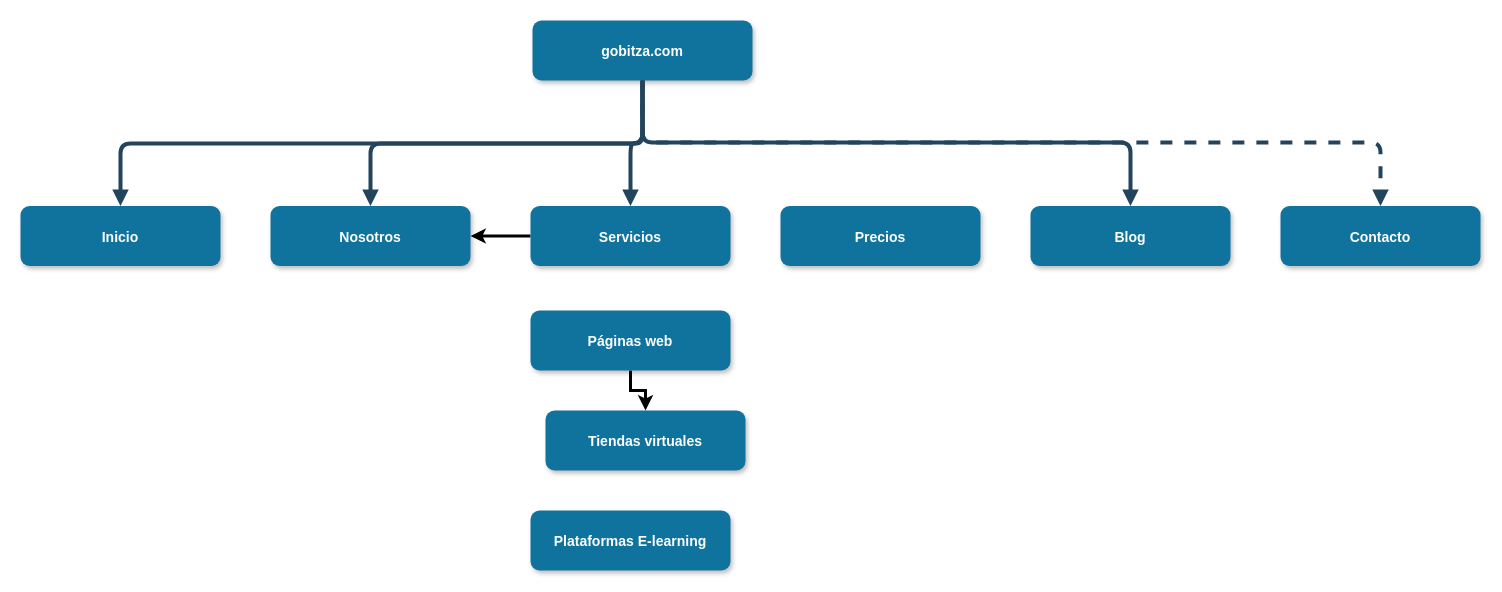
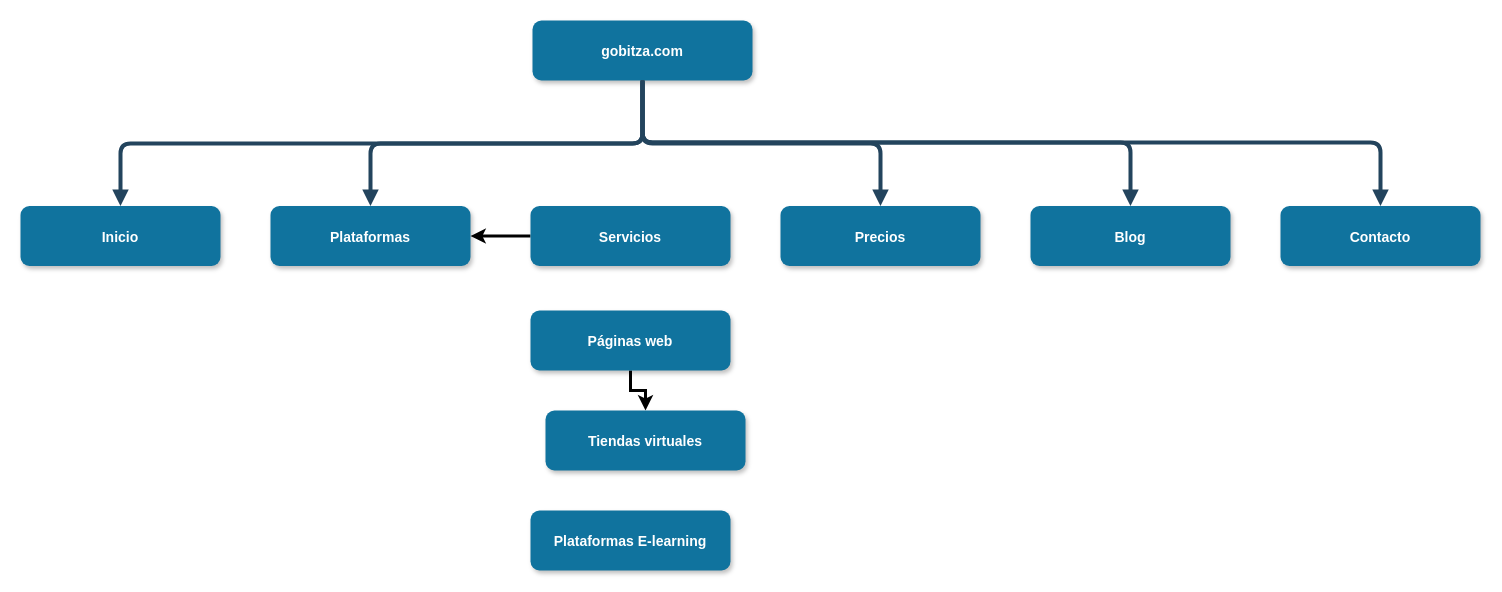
(1377, 144) -> (1377, 144)
(631, 170) -> (786, 144)
(370, 237) -> (370, 237)
